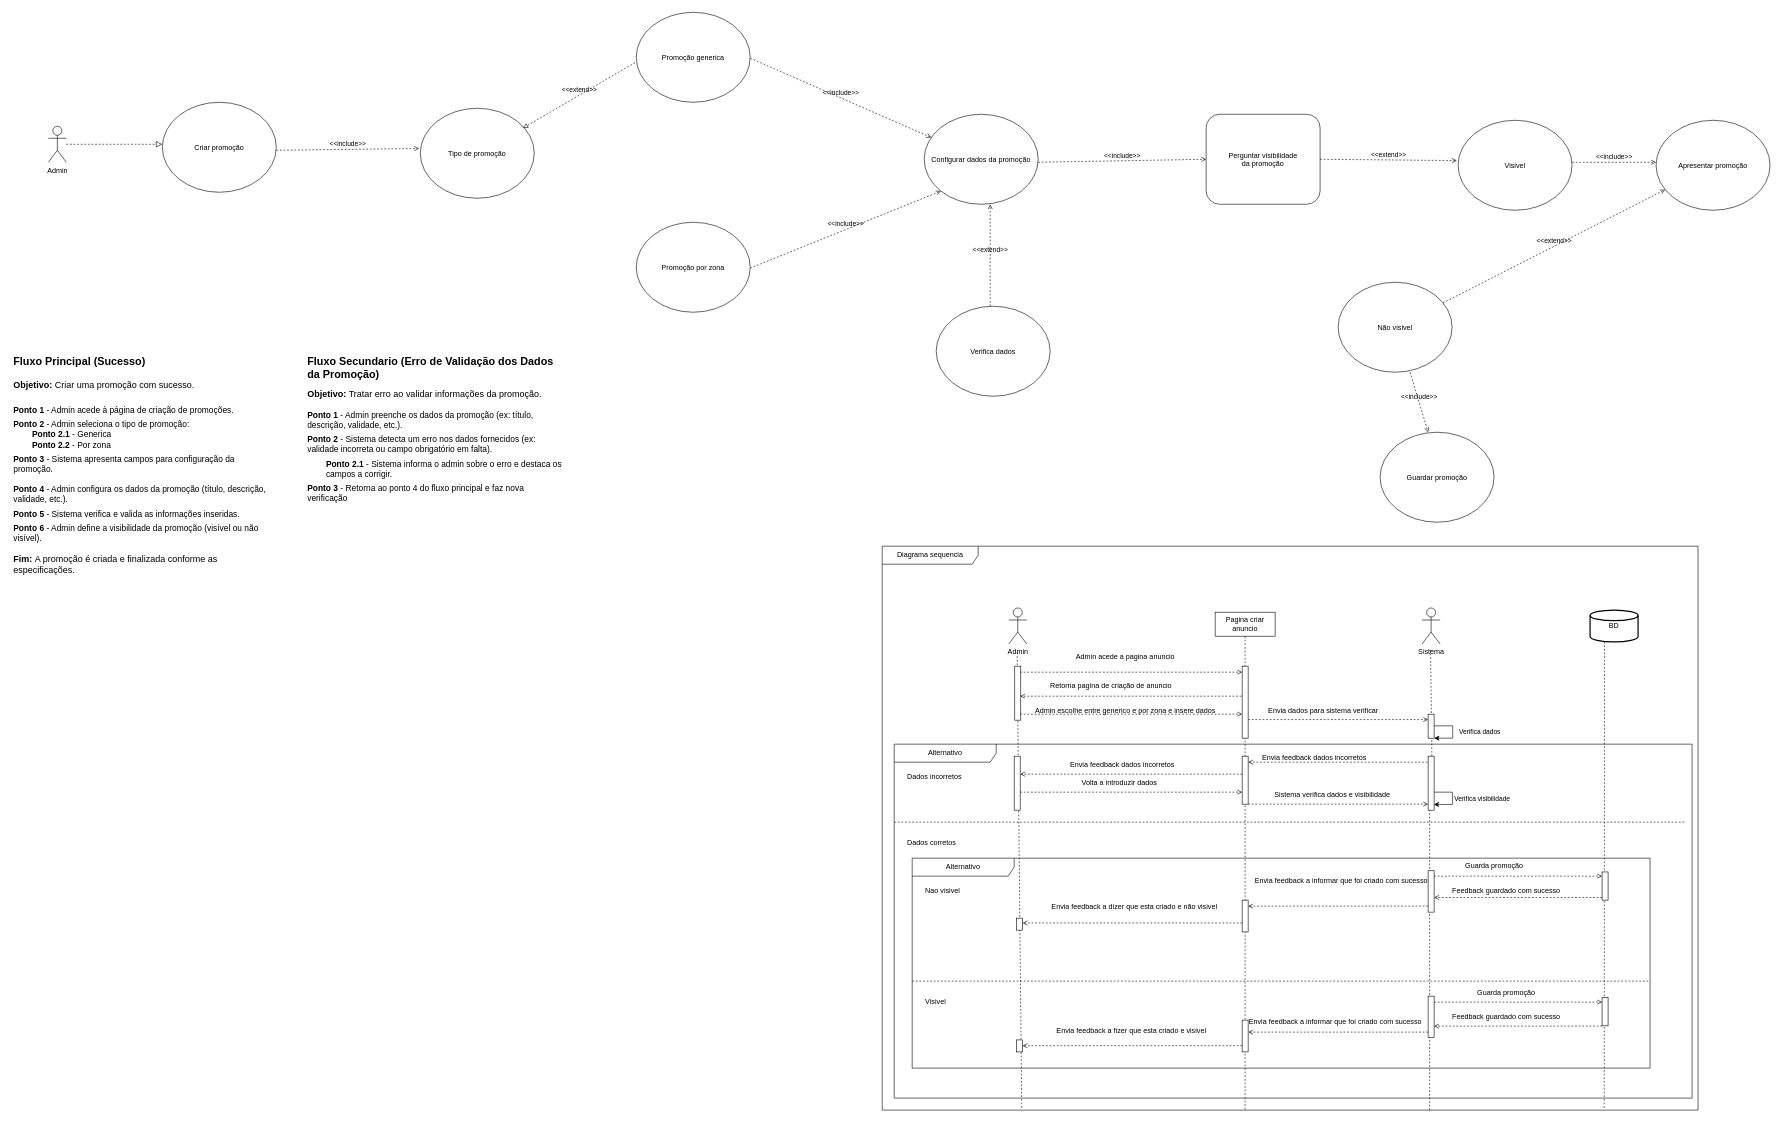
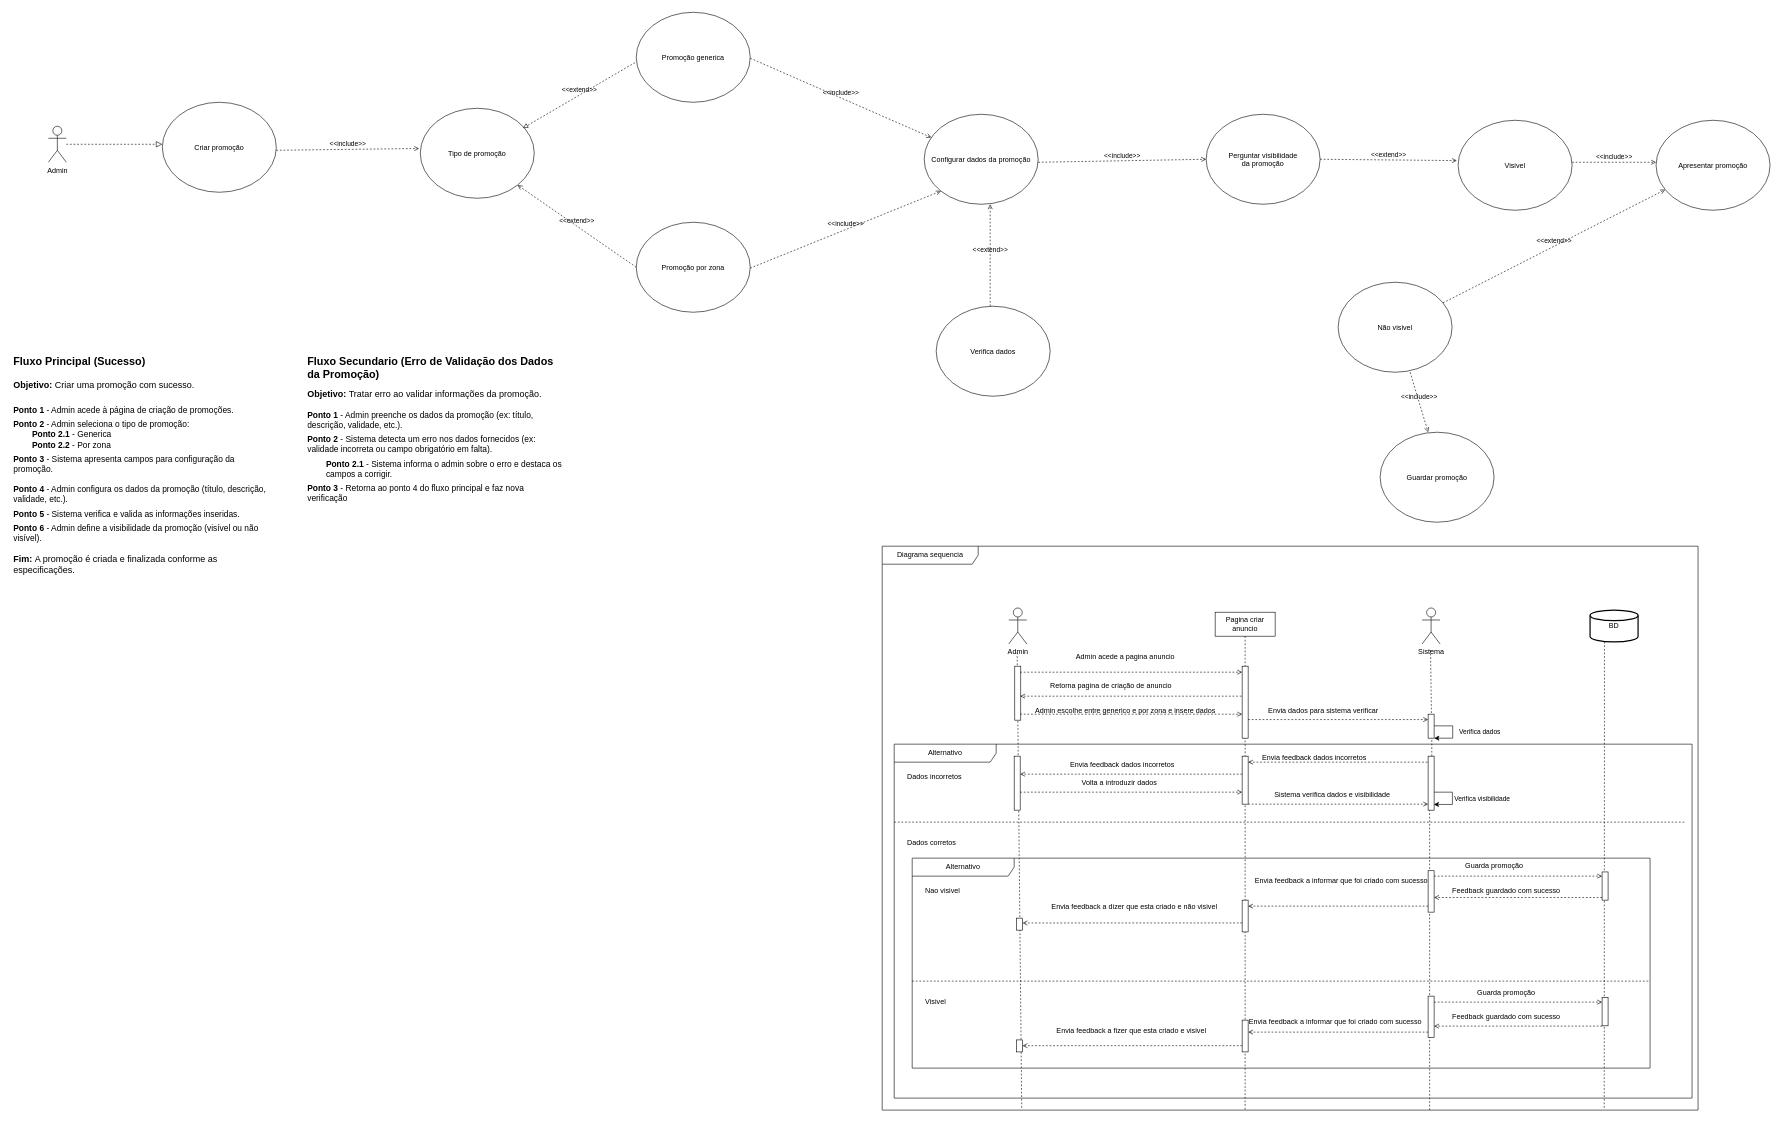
(1263, 159) -> (1263, 159)
none -> (578, 227)
